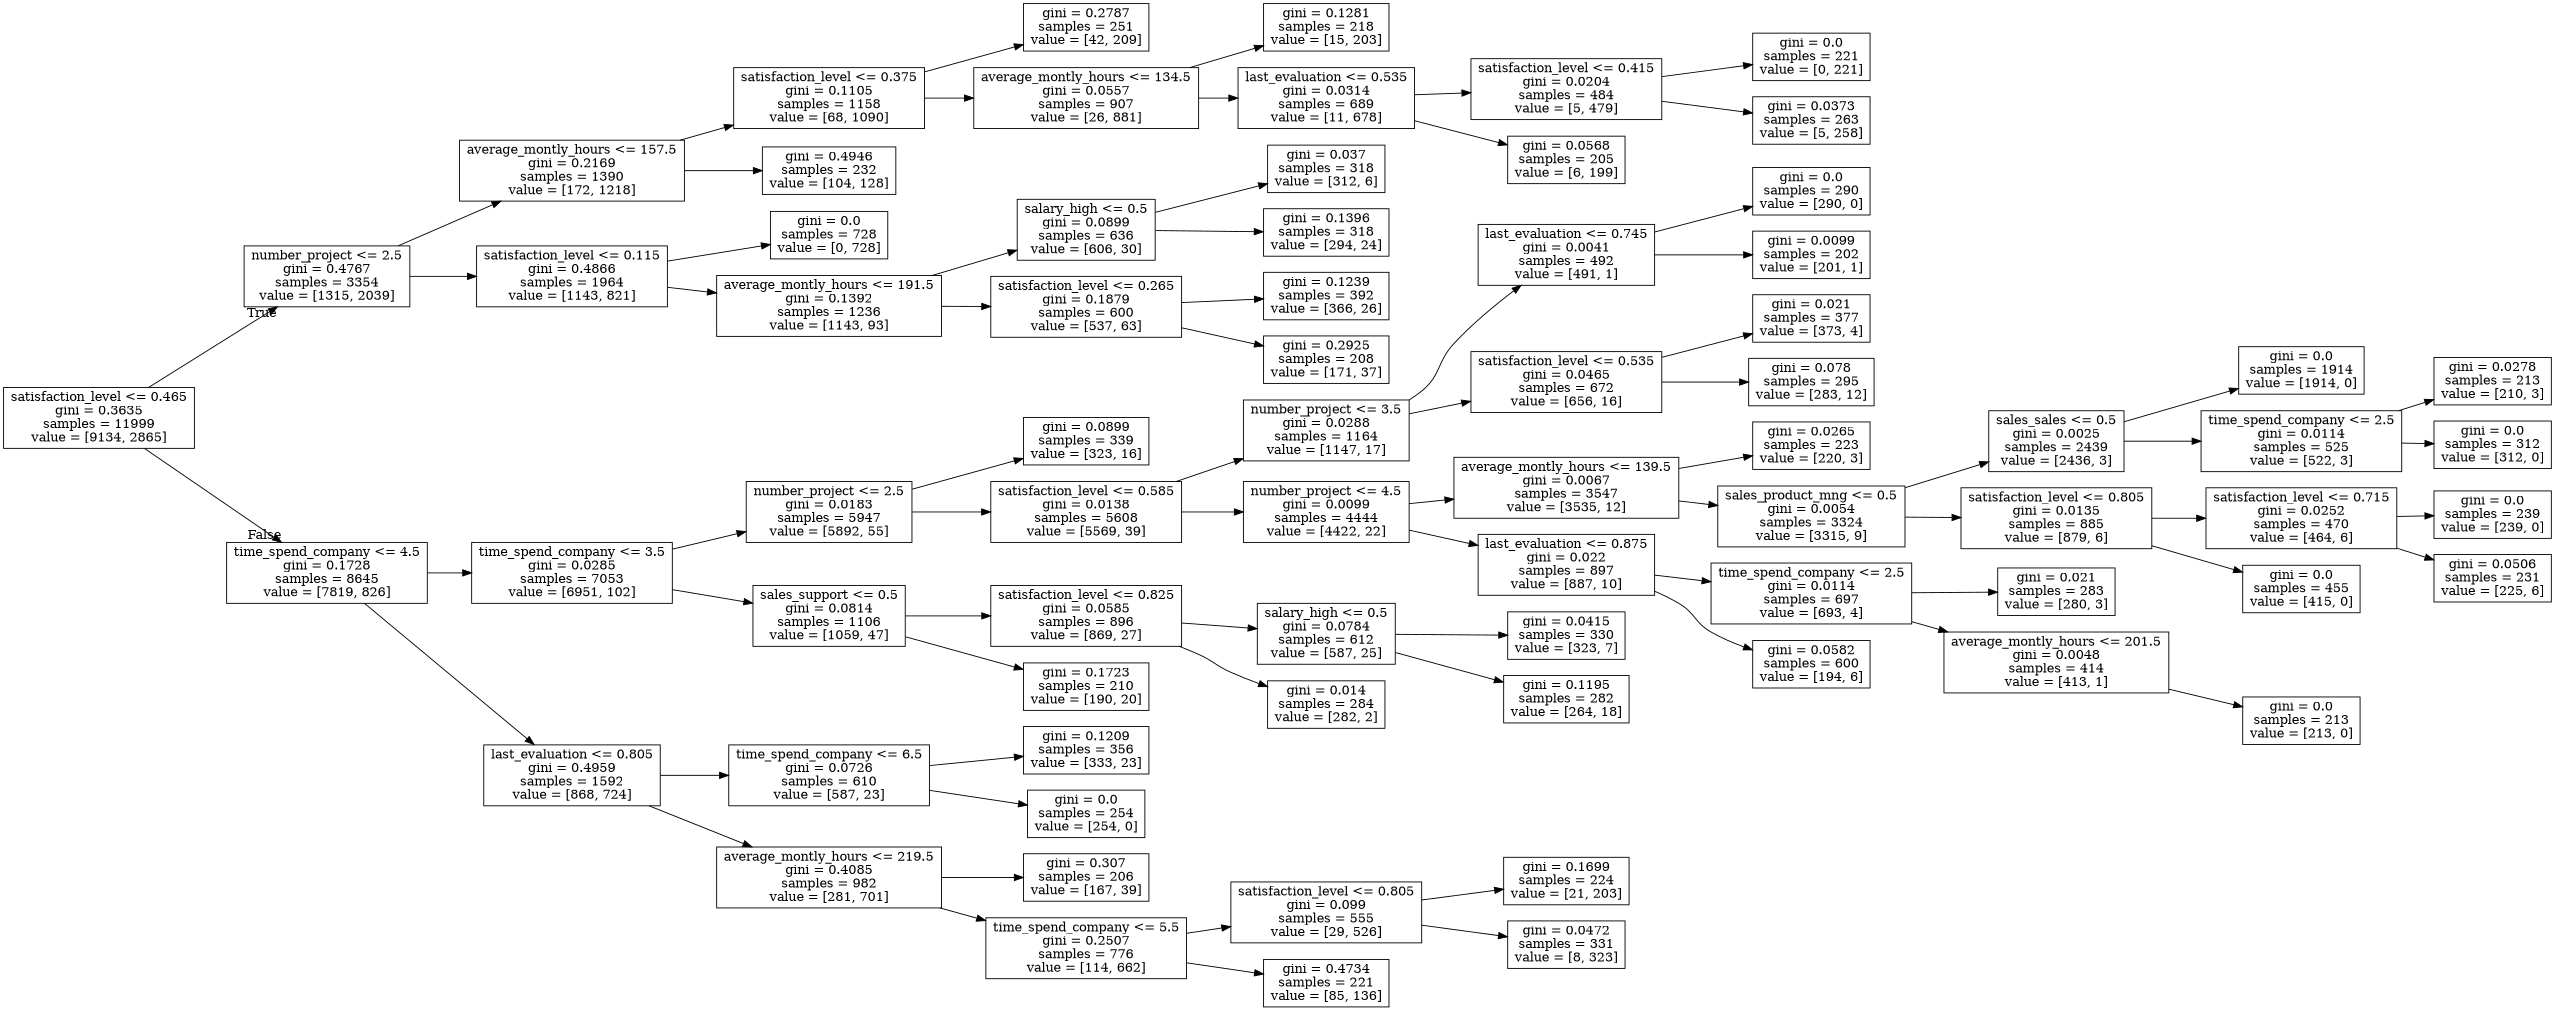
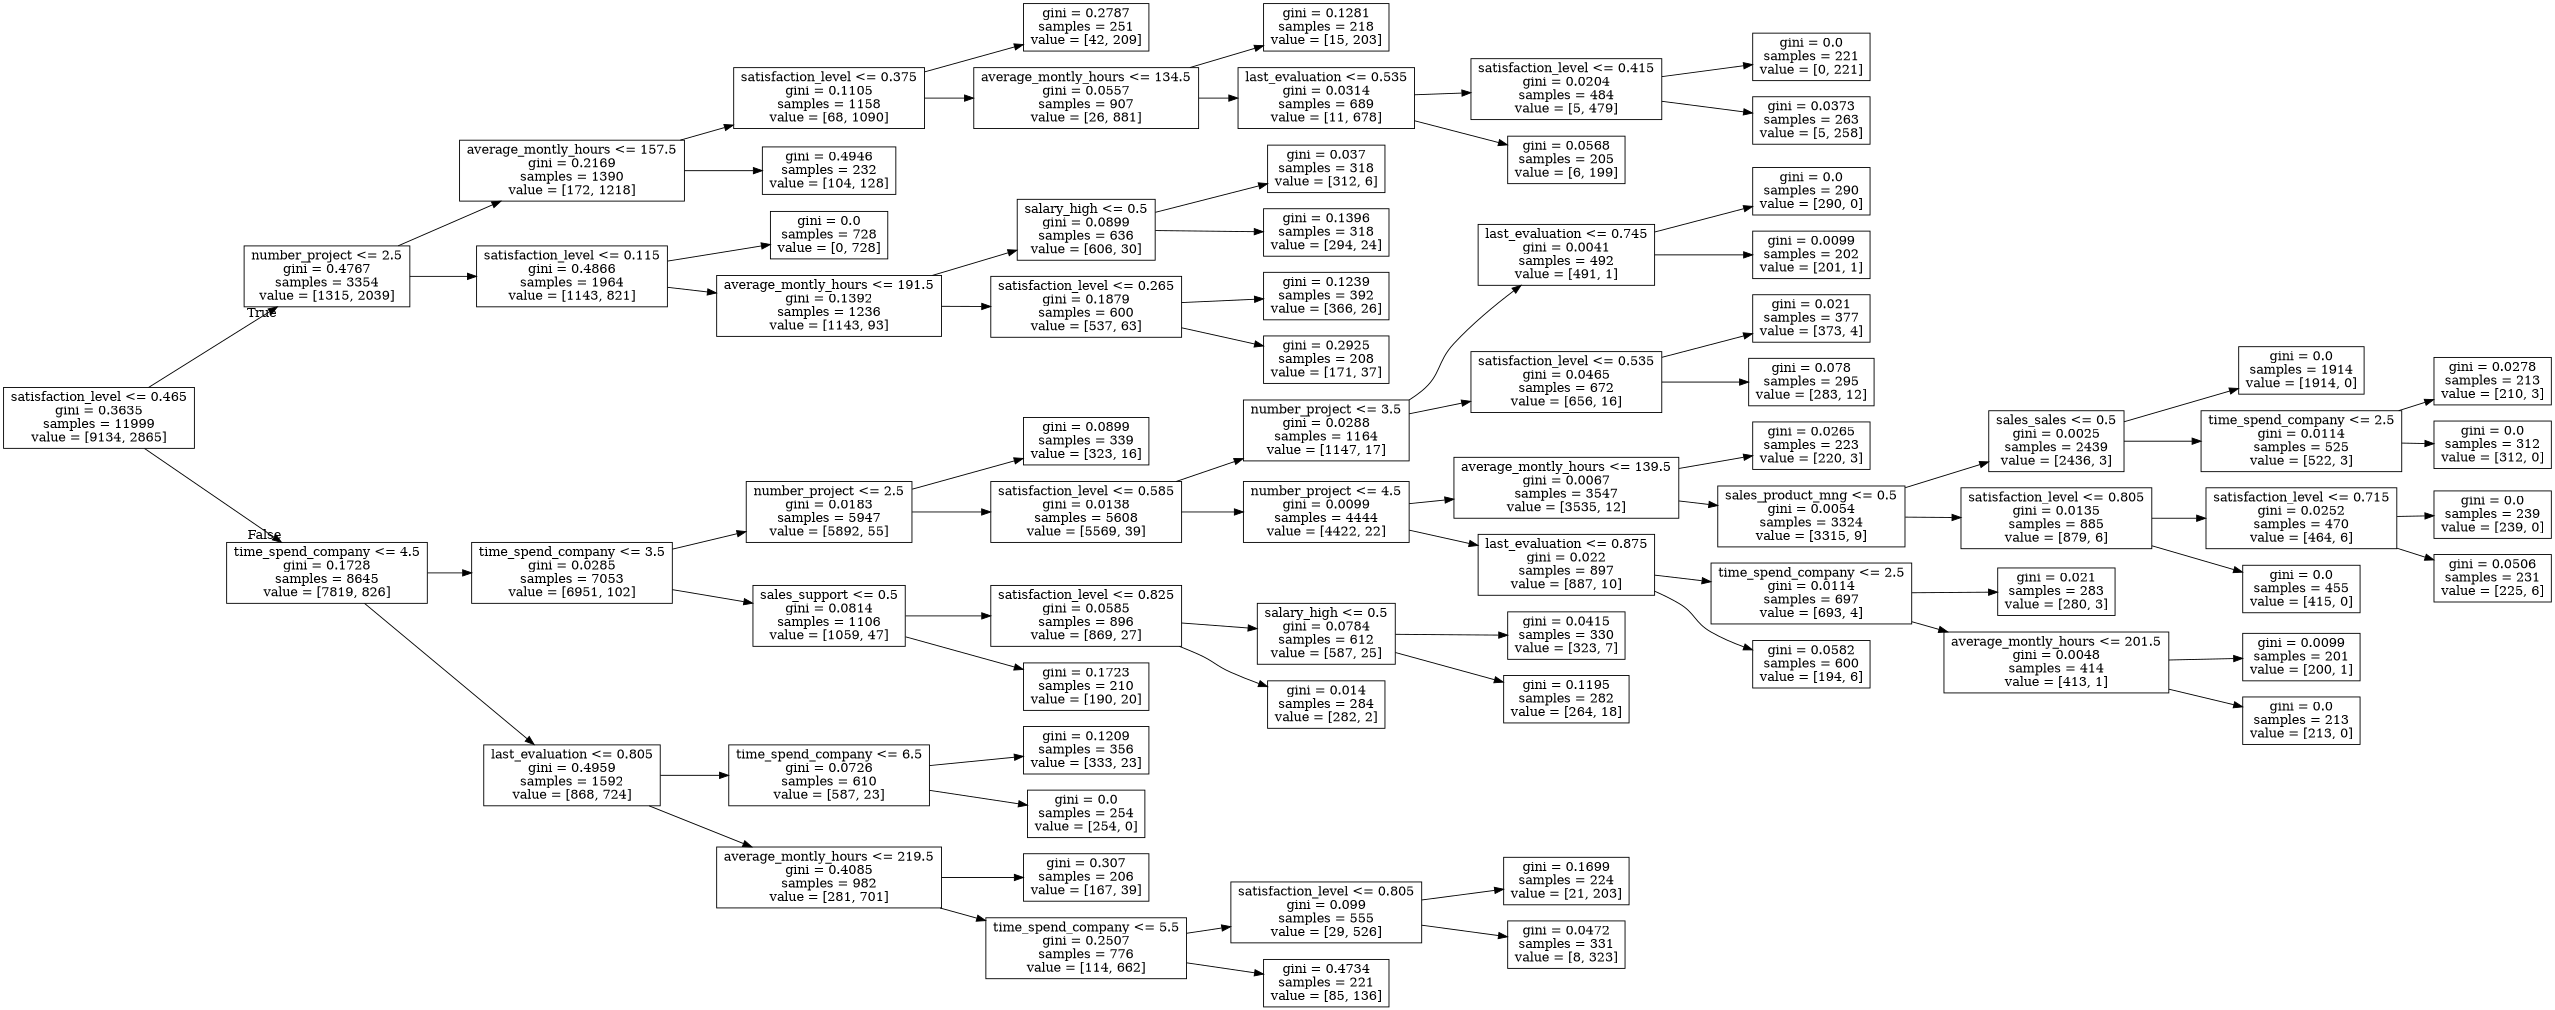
none -> (2301, 657)
